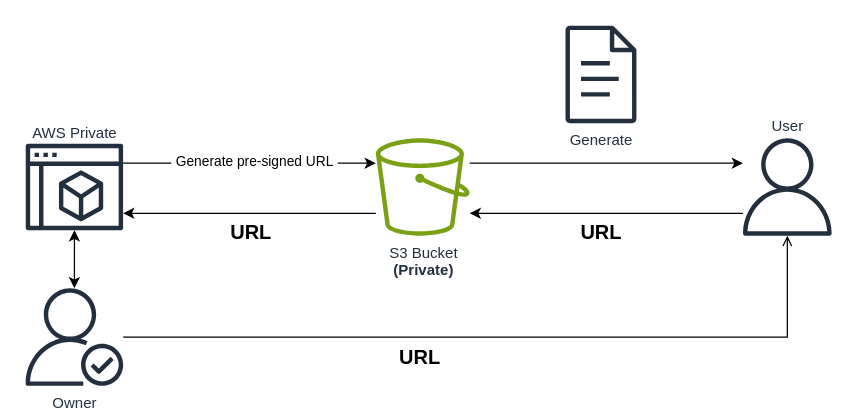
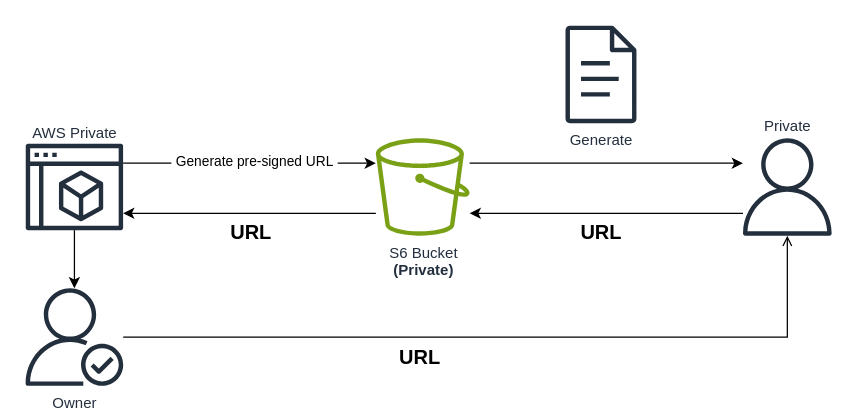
(788, 125) -> (788, 125)
(74, 240) -> (74, 236)
(424, 262) -> (424, 262)
